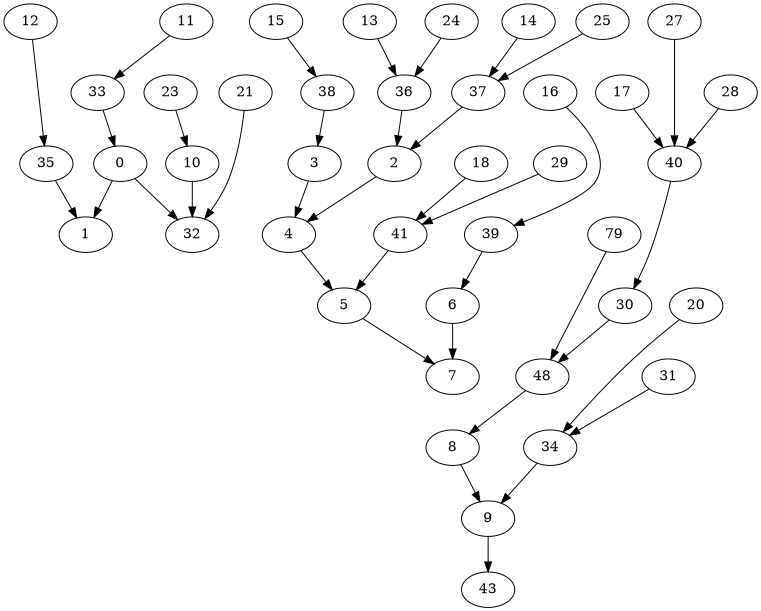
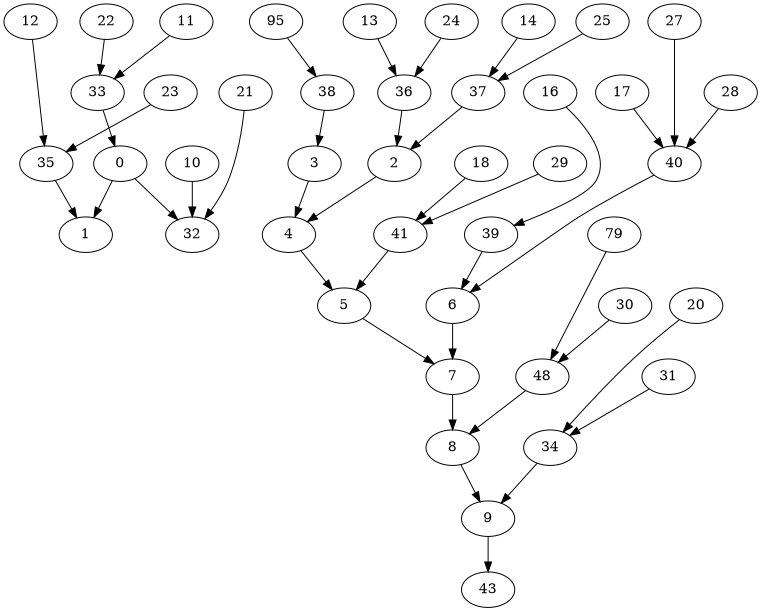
none -> (106, 22)
(276, 22) -> (276, 22)
(180, 124) -> (115, 125)
(657, 231) -> (564, 227)
none -> (453, 407)
